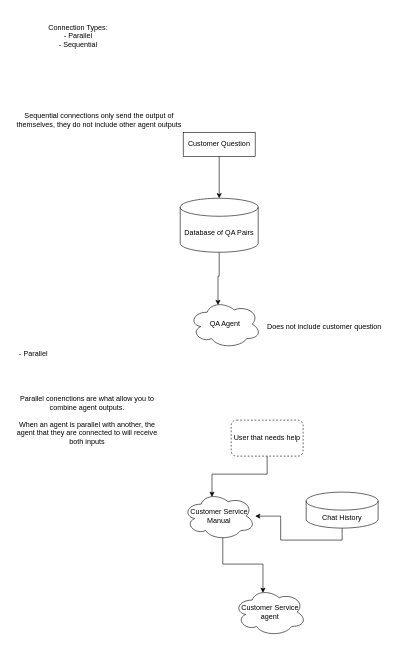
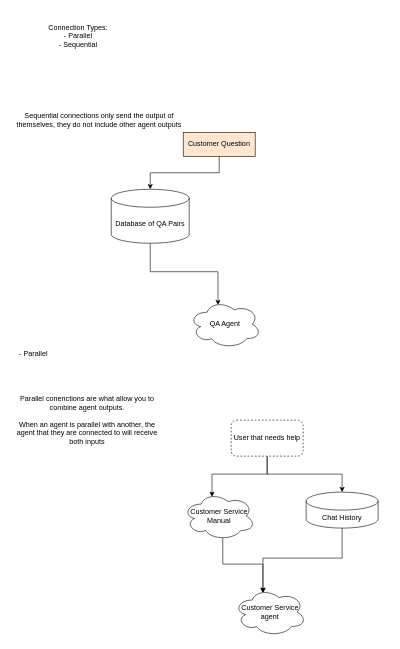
(219, 144) -> (219, 144)
(219, 225) -> (150, 216)
(324, 327) -> none
none -> (342, 486)
(281, 527) -> (311, 558)
